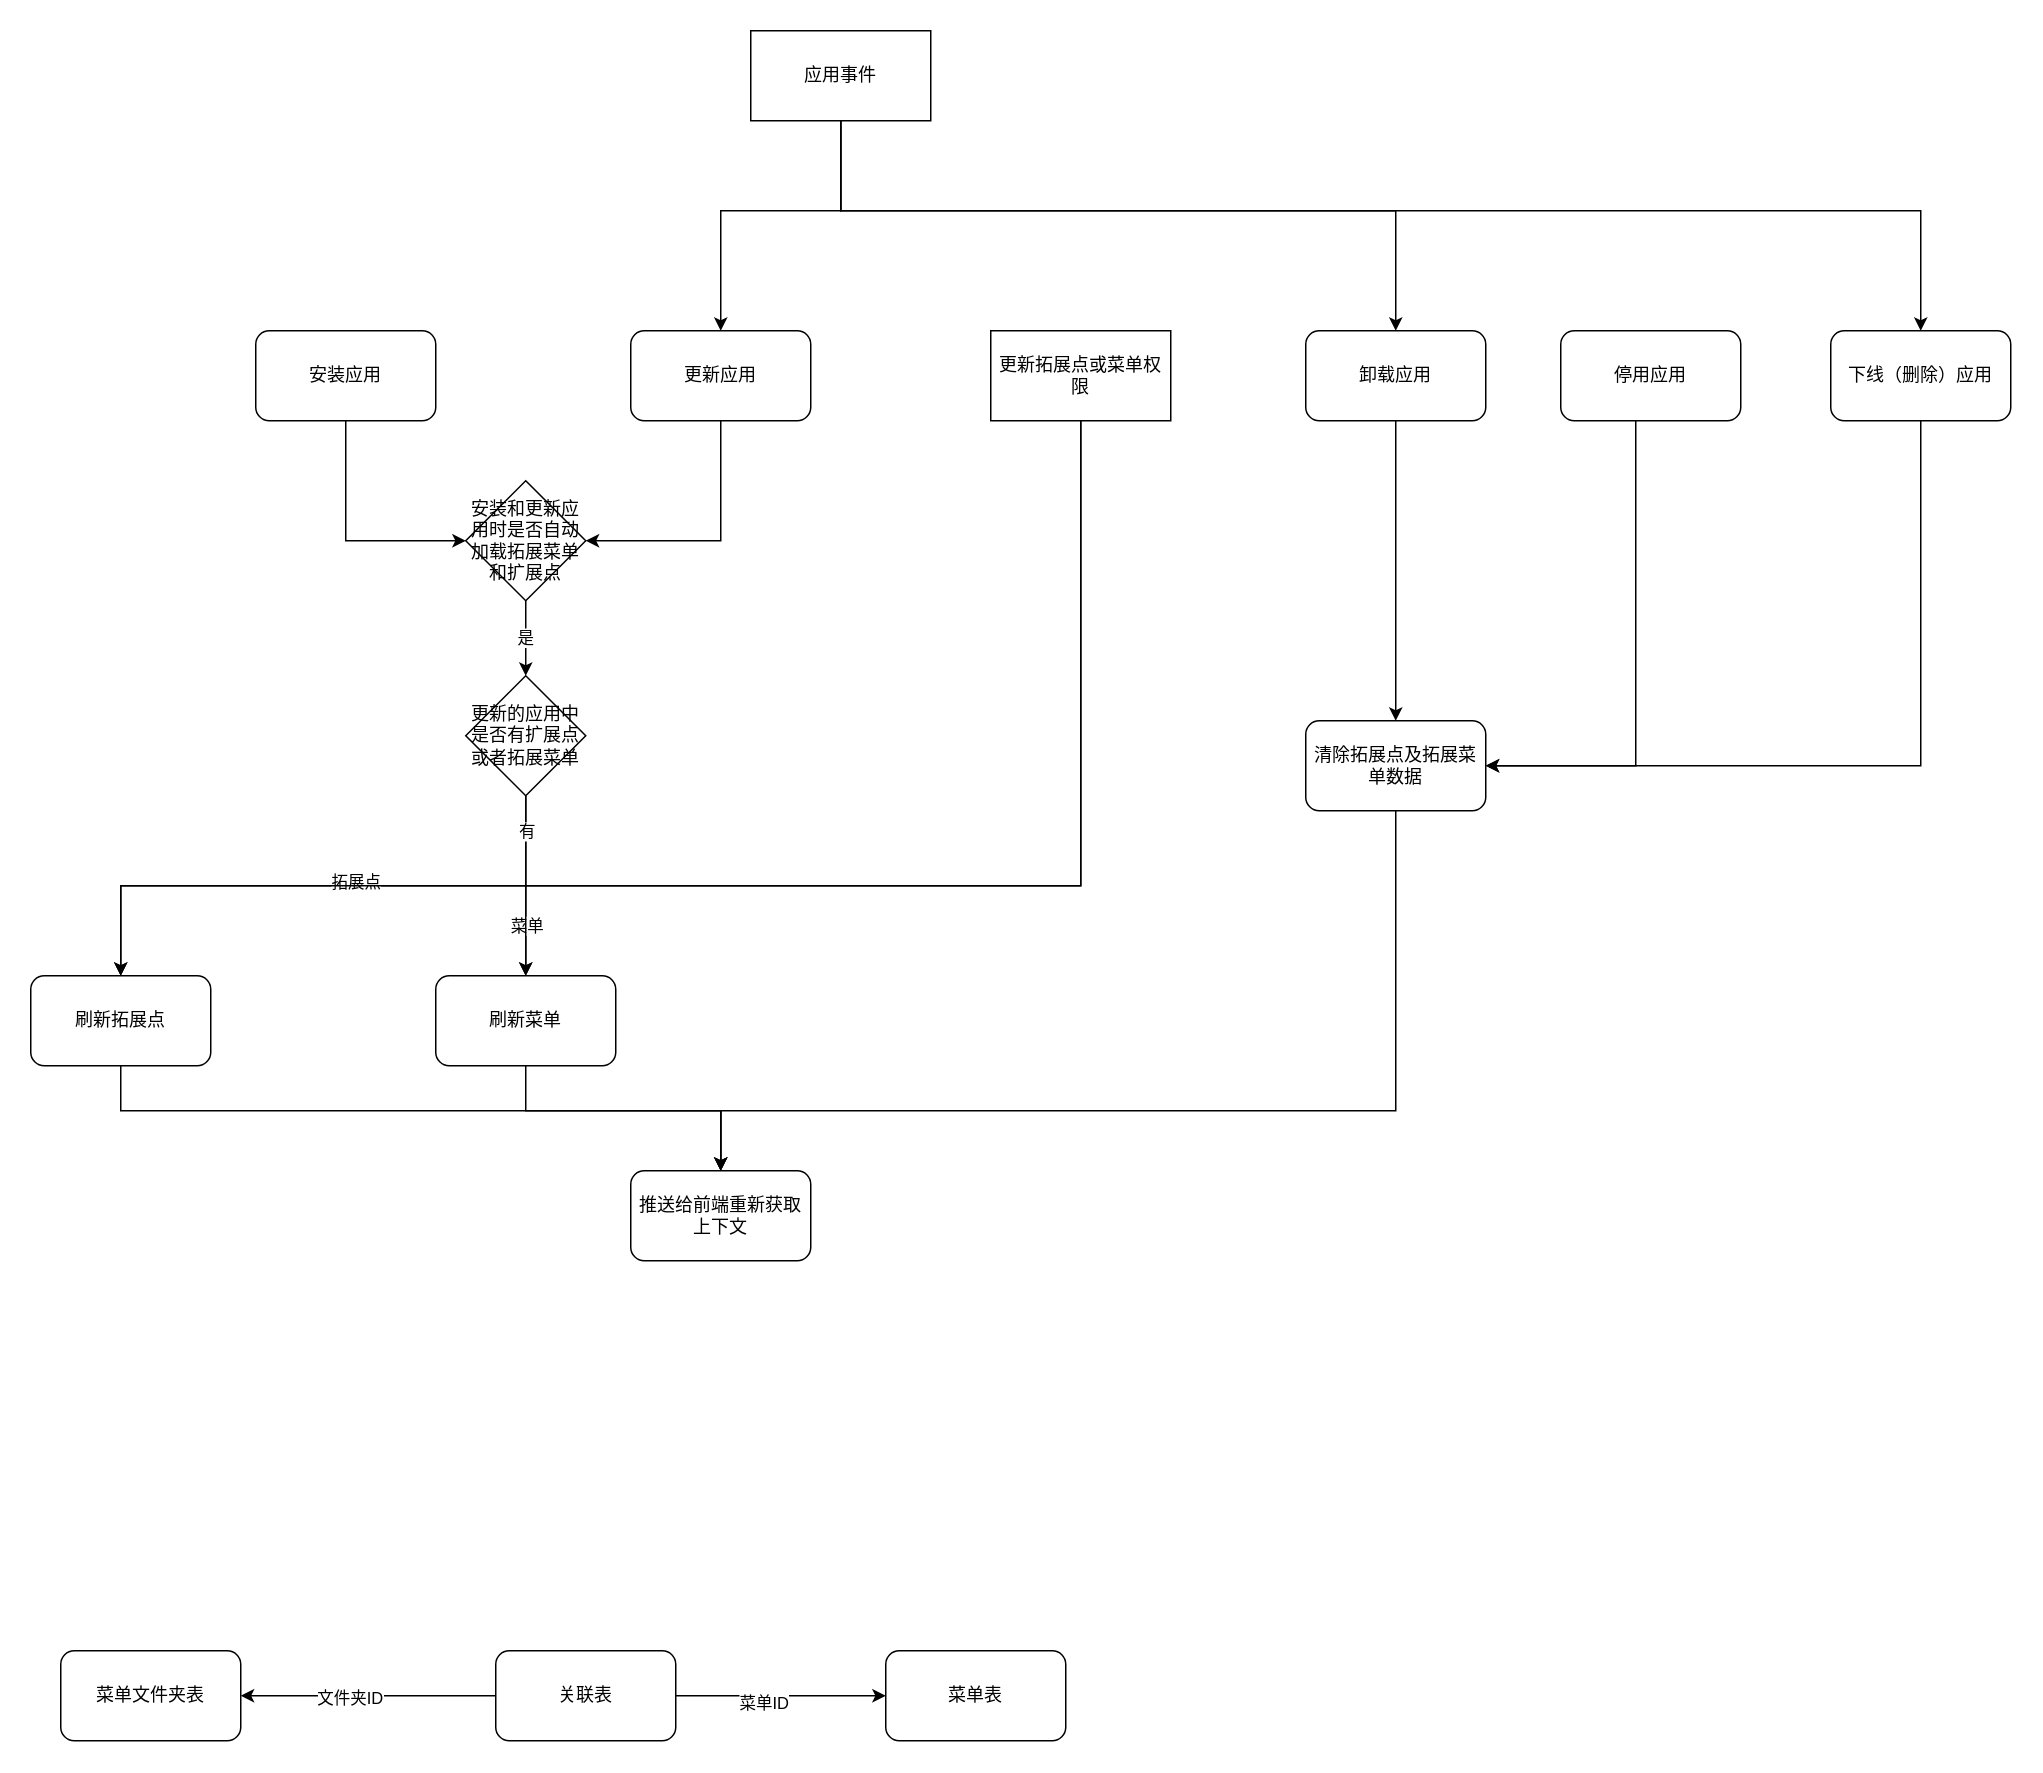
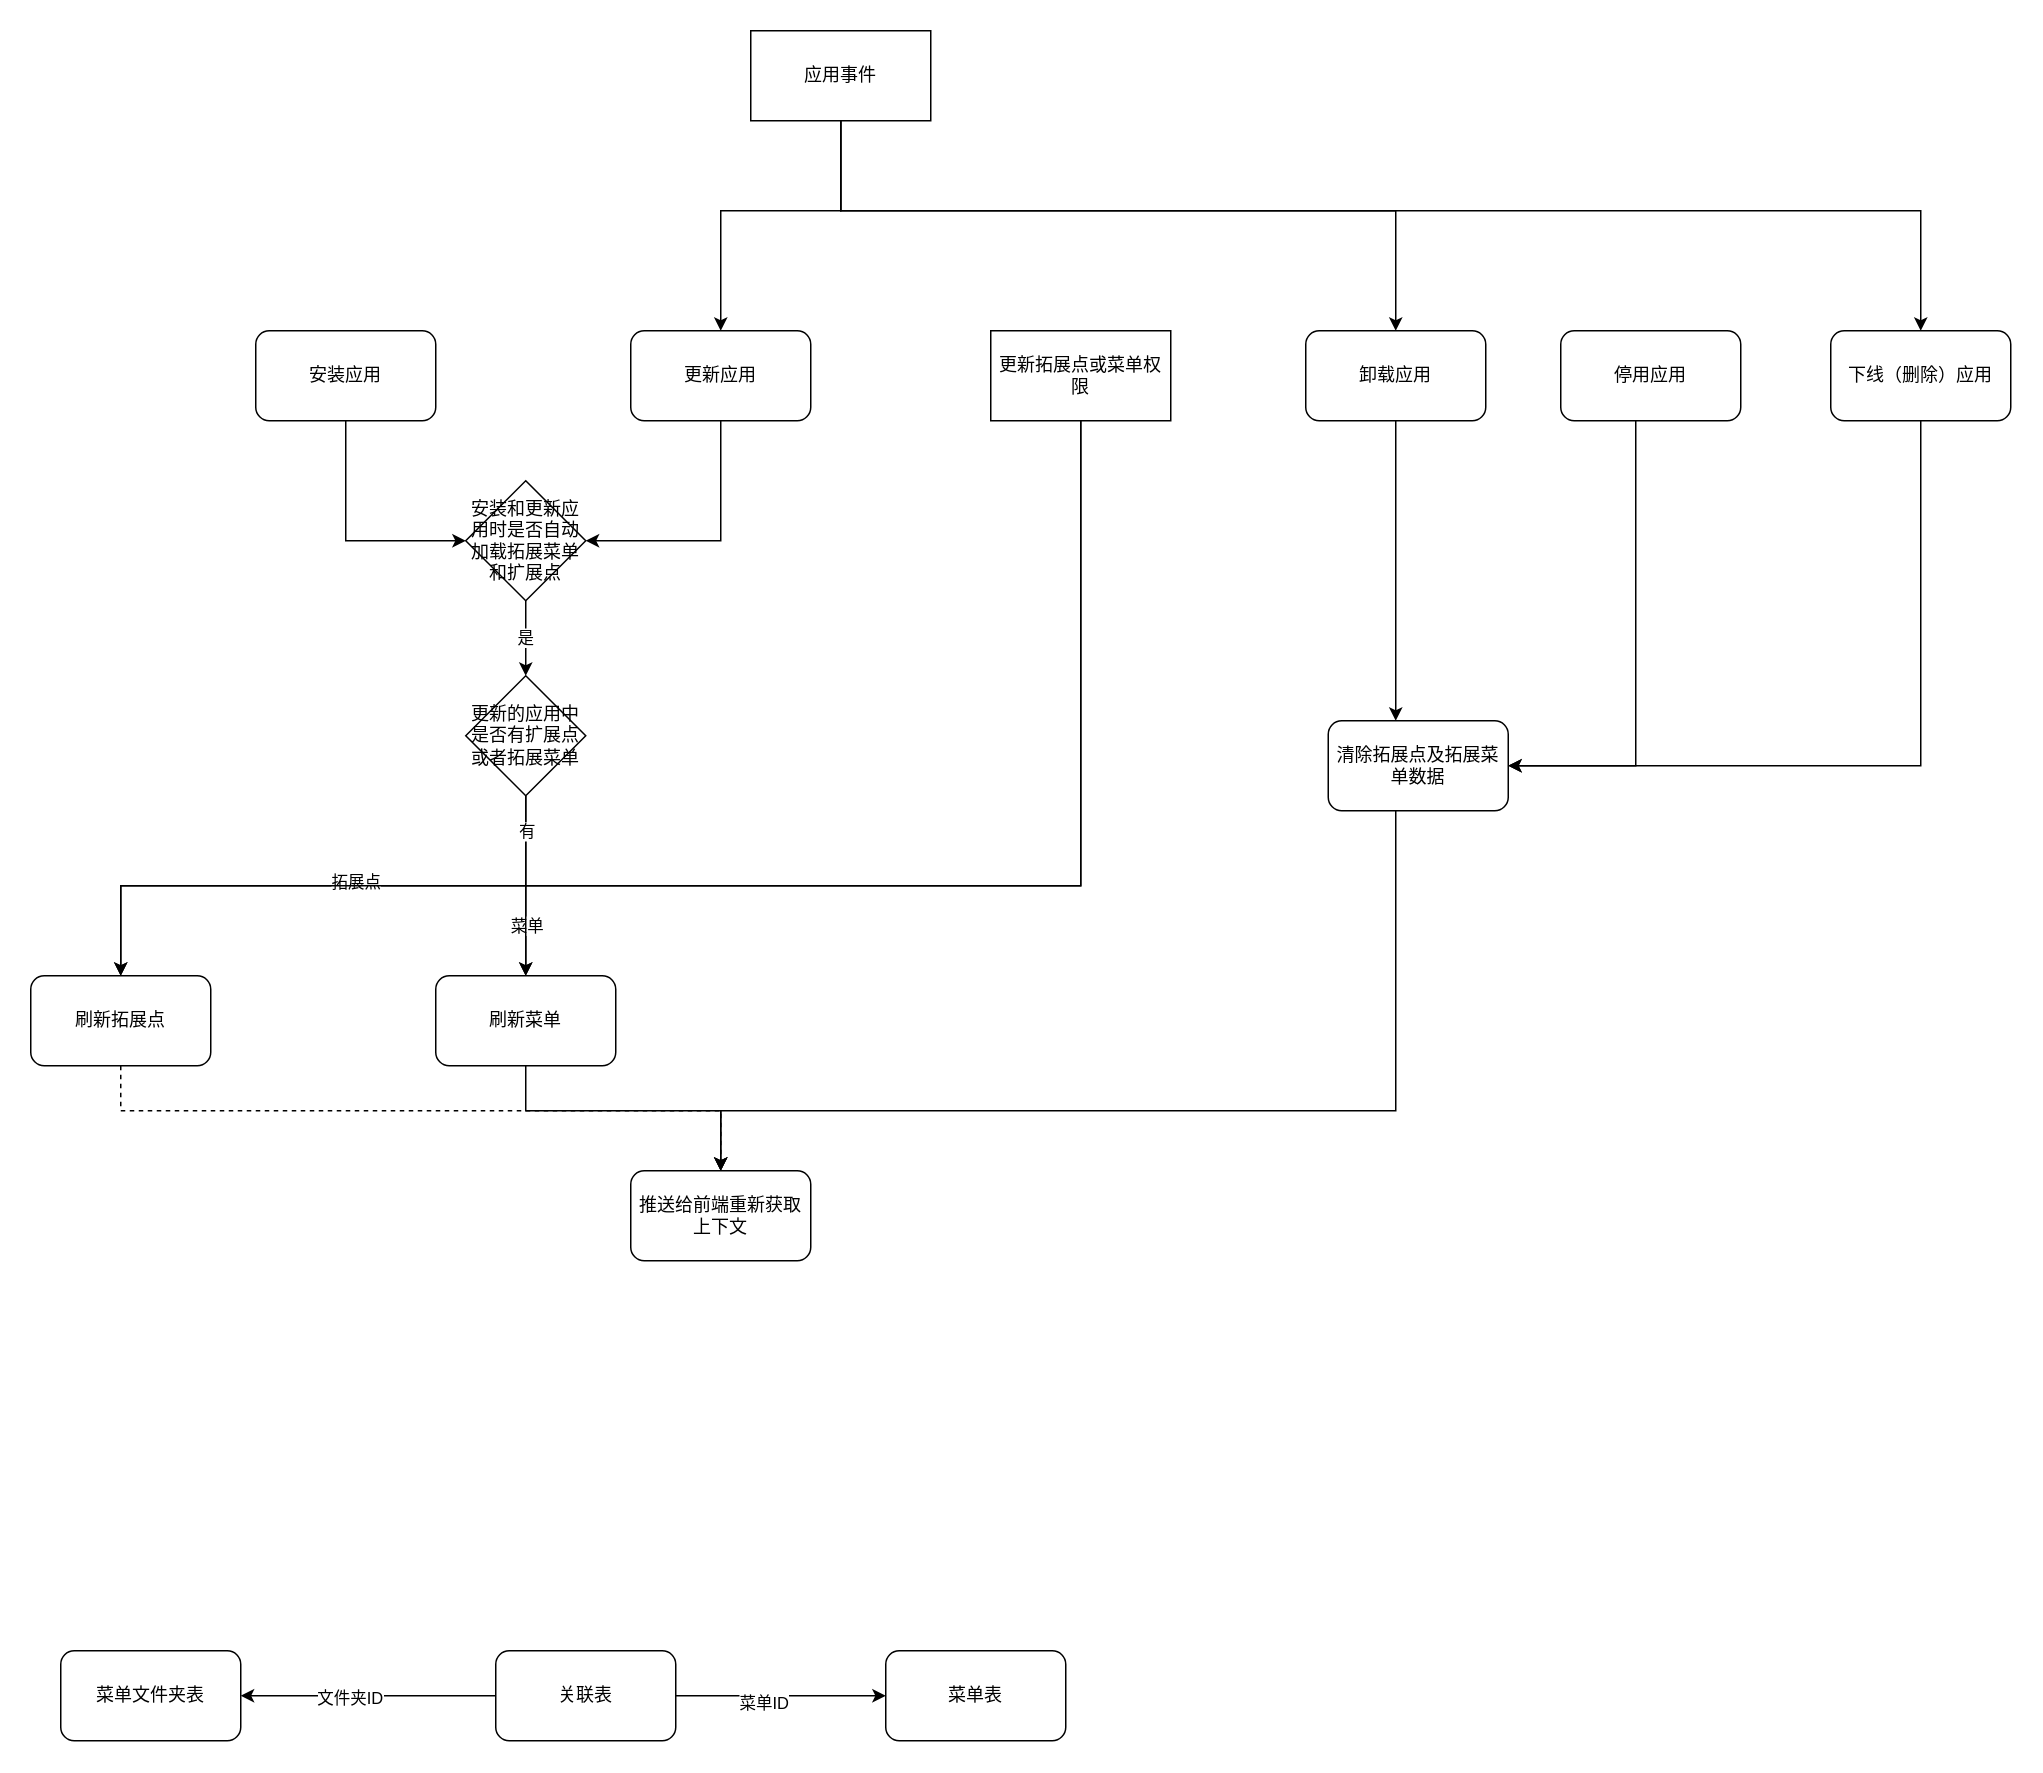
(1396, 766) -> (1418, 766)
(301, 1111) -> (301, 1111)
